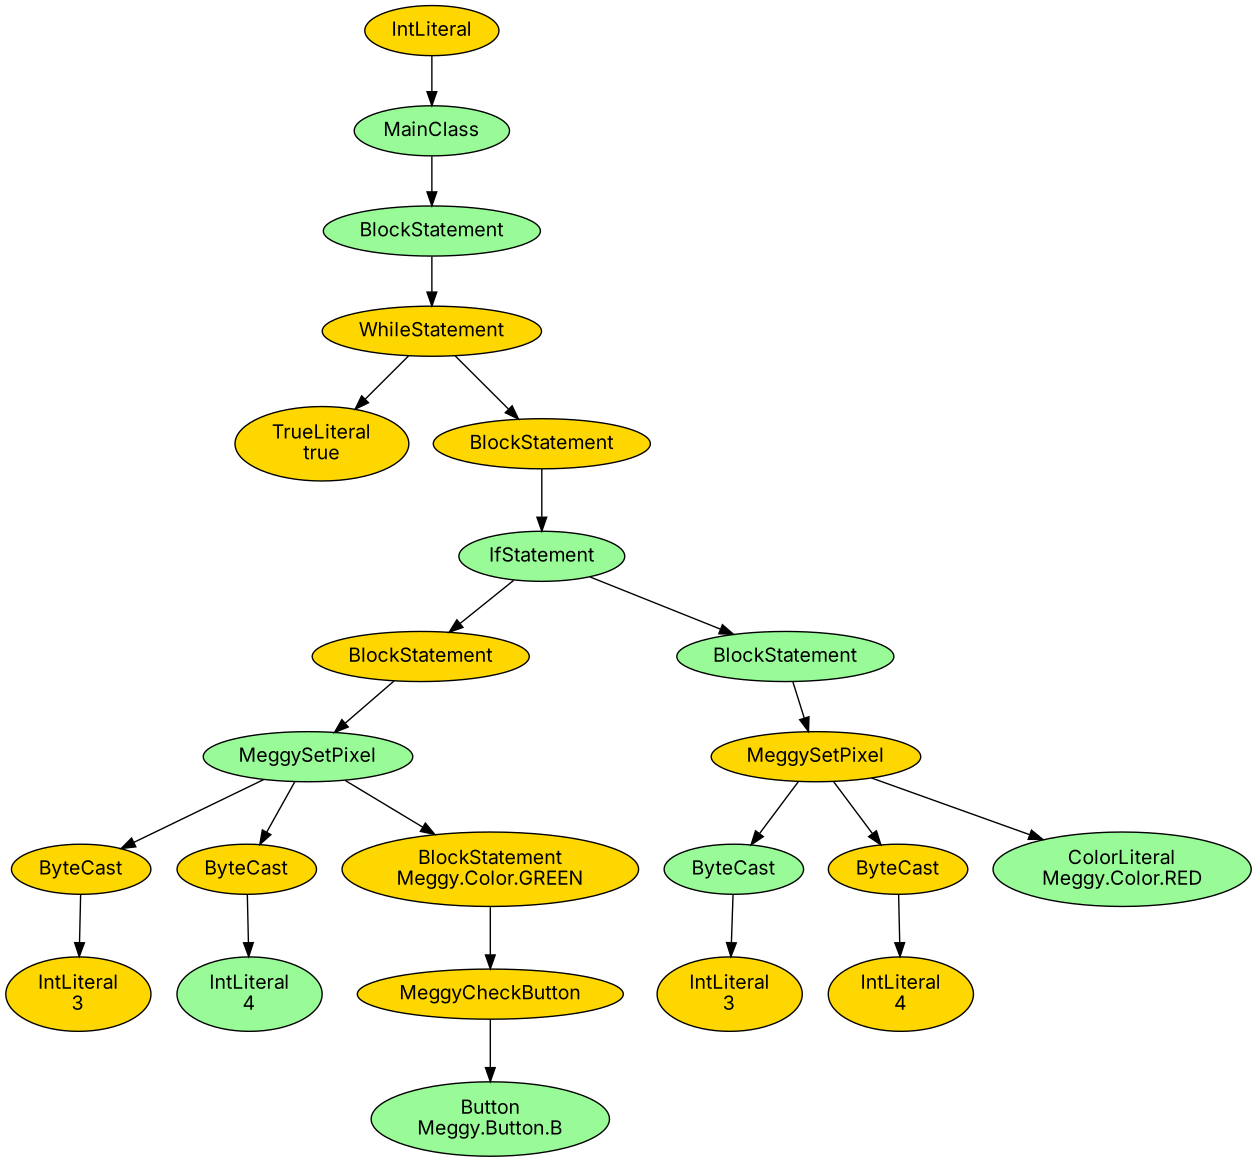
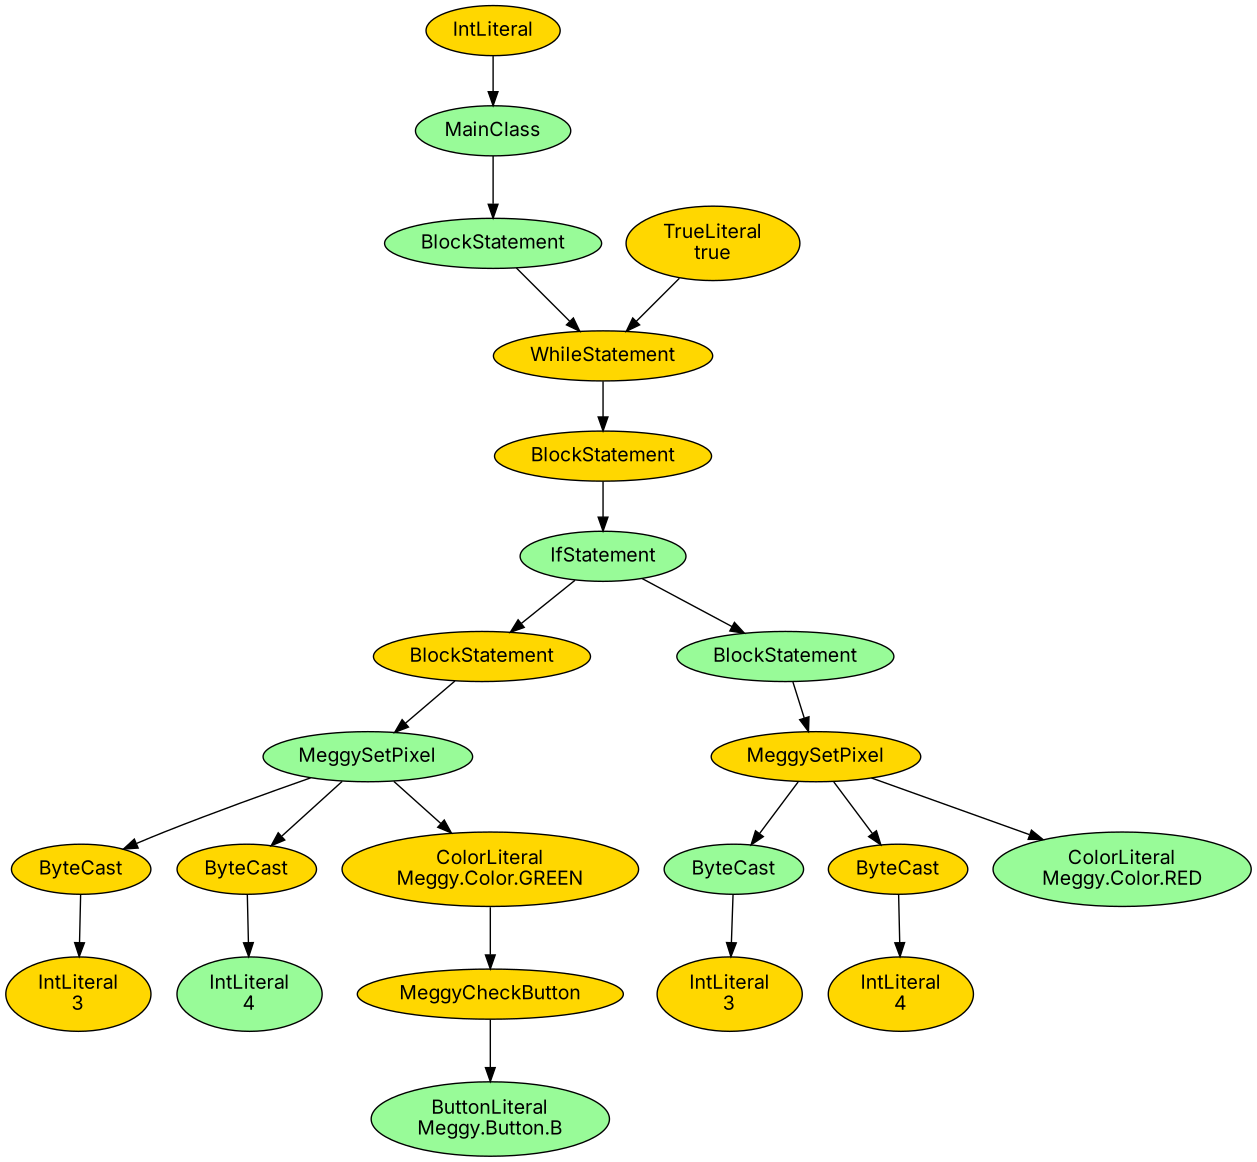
(387, 378) -> (658, 300)
(490, 869) -> (490, 869)
(490, 1119) -> (490, 1119)
